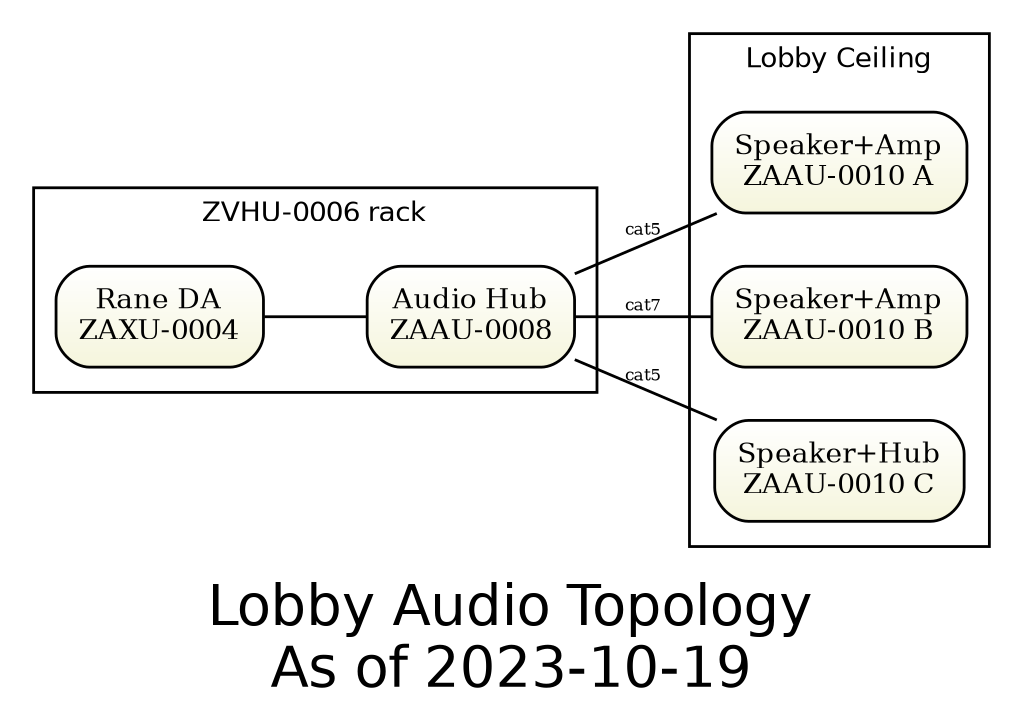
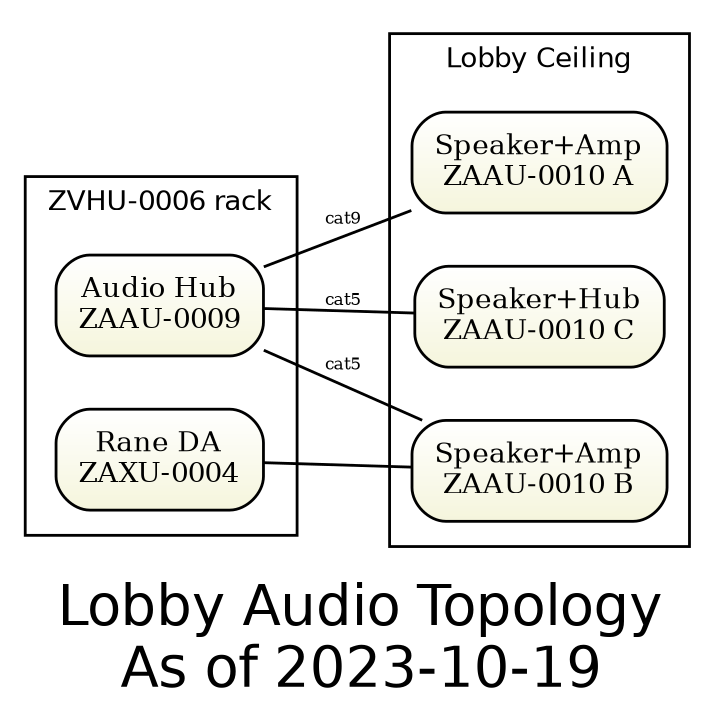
(643, 231) -> (343, 220)
(643, 307) -> (343, 366)
(316, 317) -> (338, 465)
(471, 331) -> (160, 320)
